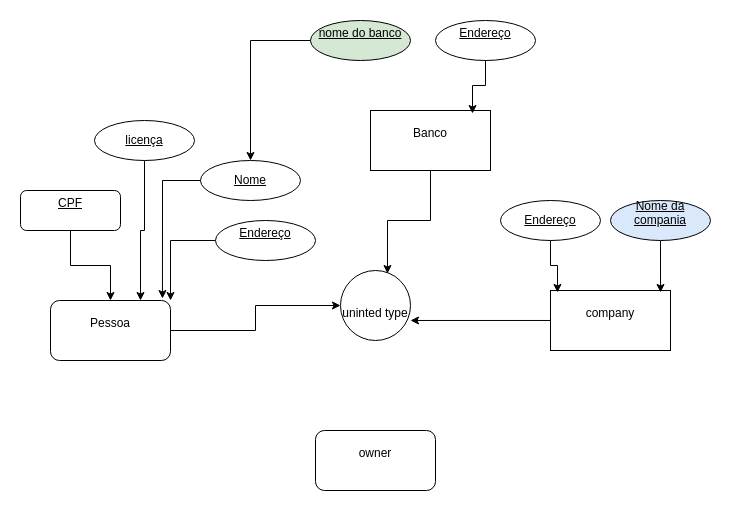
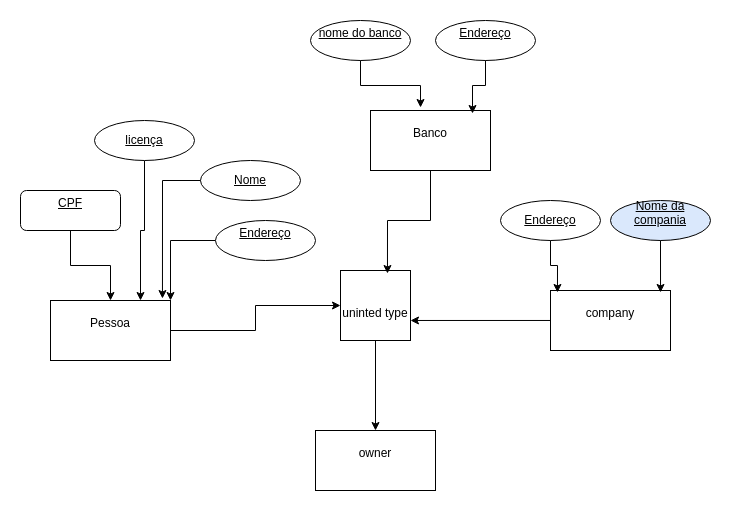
(361, 41) -> (361, 41)
(251, 67) -> (386, 86)
(376, 306) -> (376, 306)
(111, 331) -> (111, 331)
none -> (376, 382)
(376, 461) -> (376, 461)
